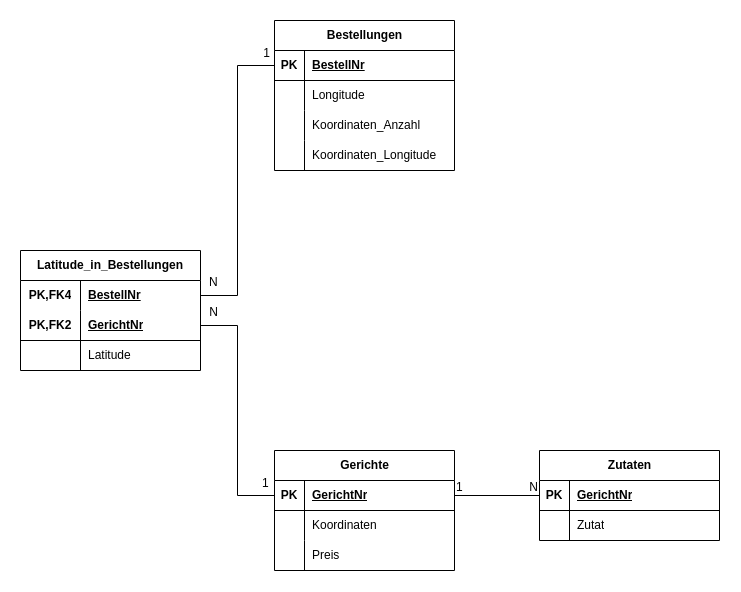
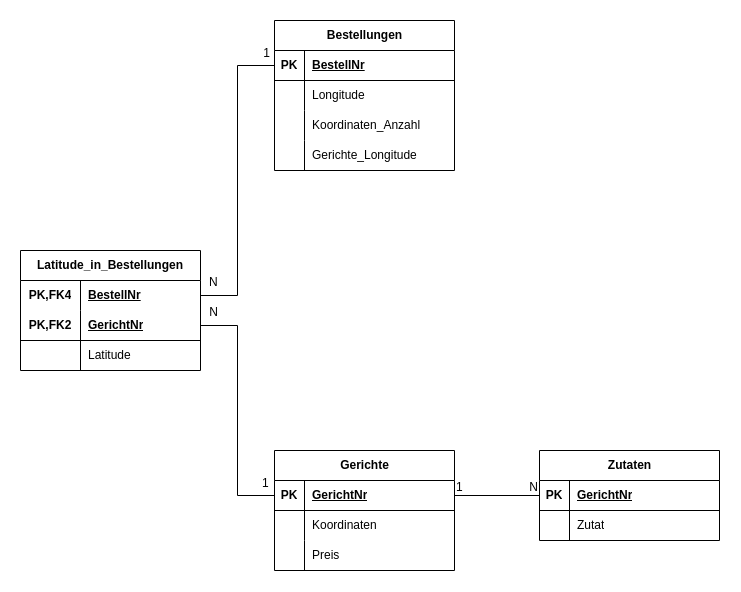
(380, 156) -> (370, 156)
